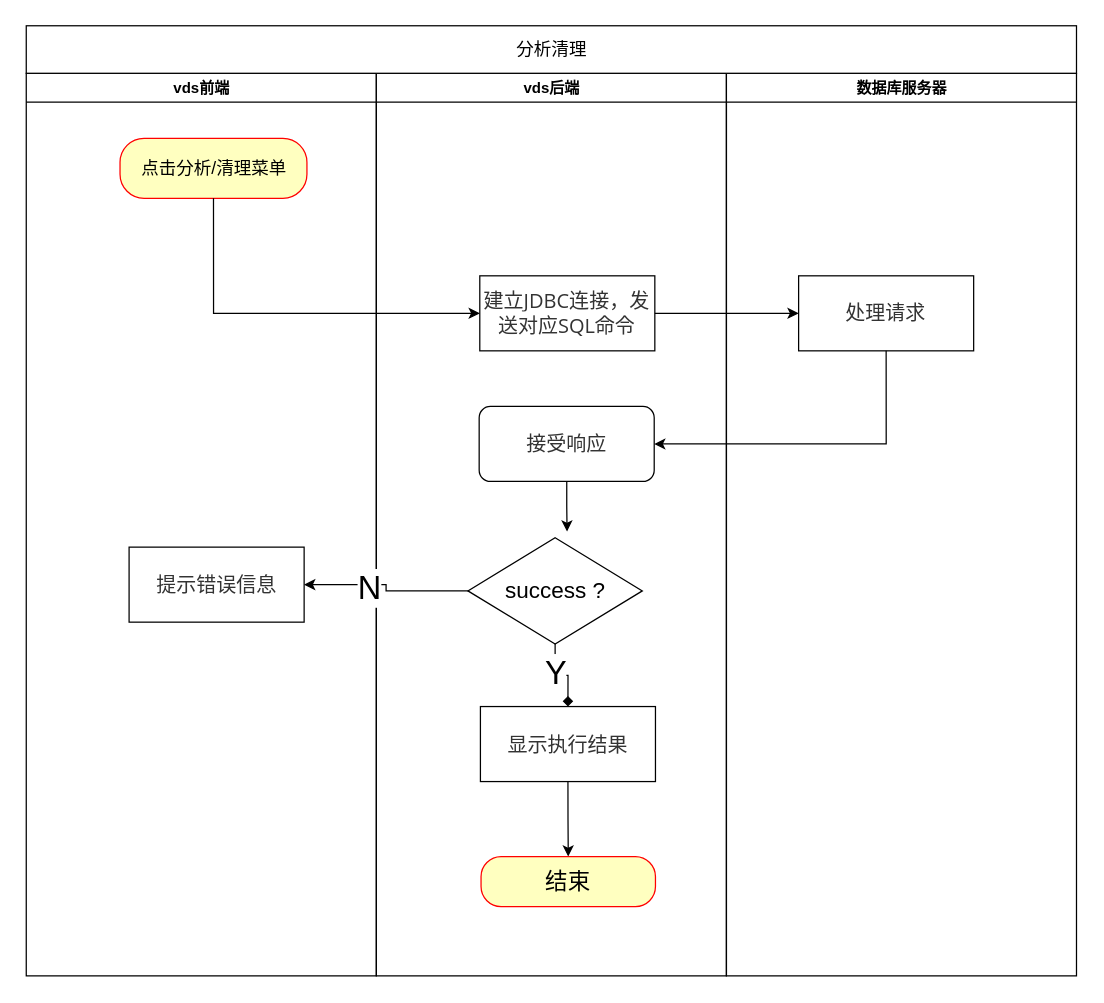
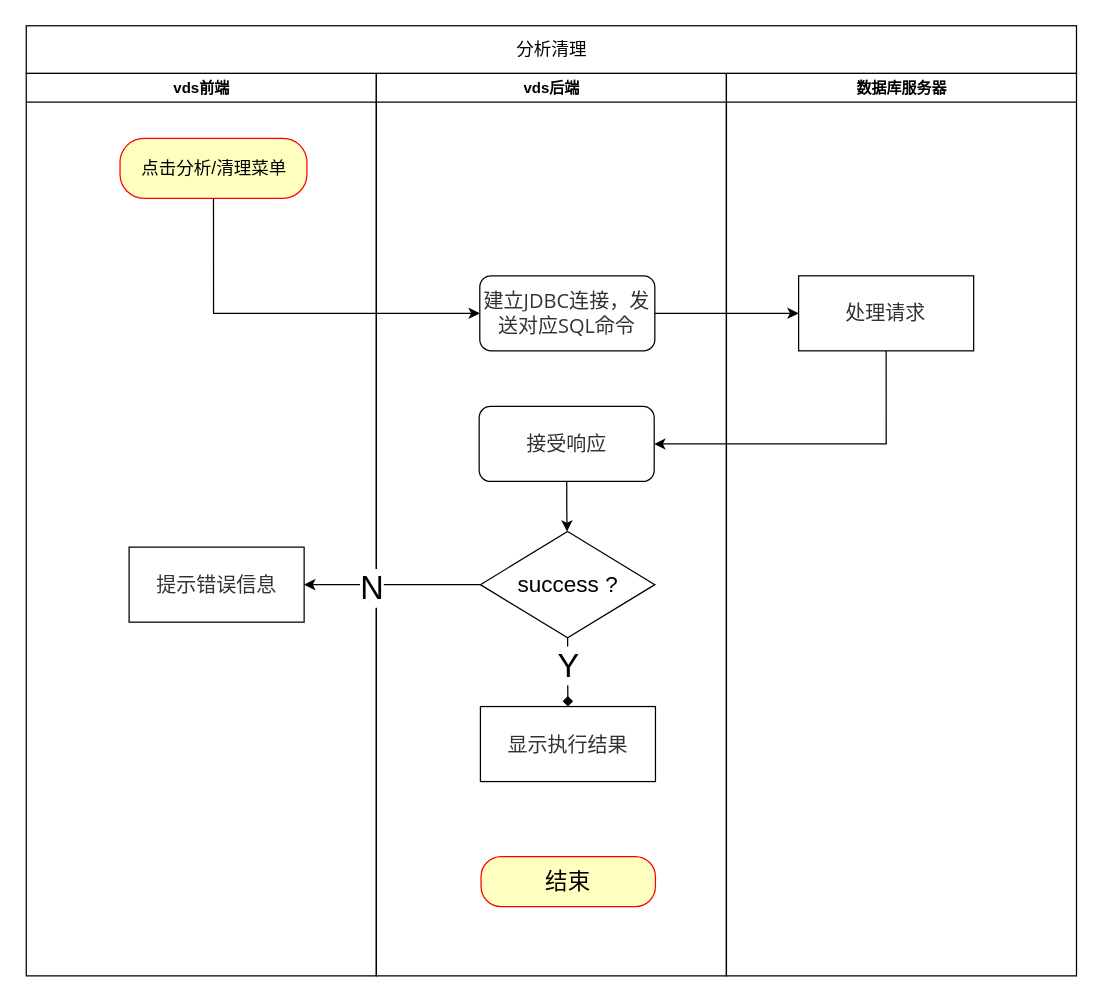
(567, 313) -> (567, 313)
(555, 591) -> (568, 584)
(568, 815) -> none
